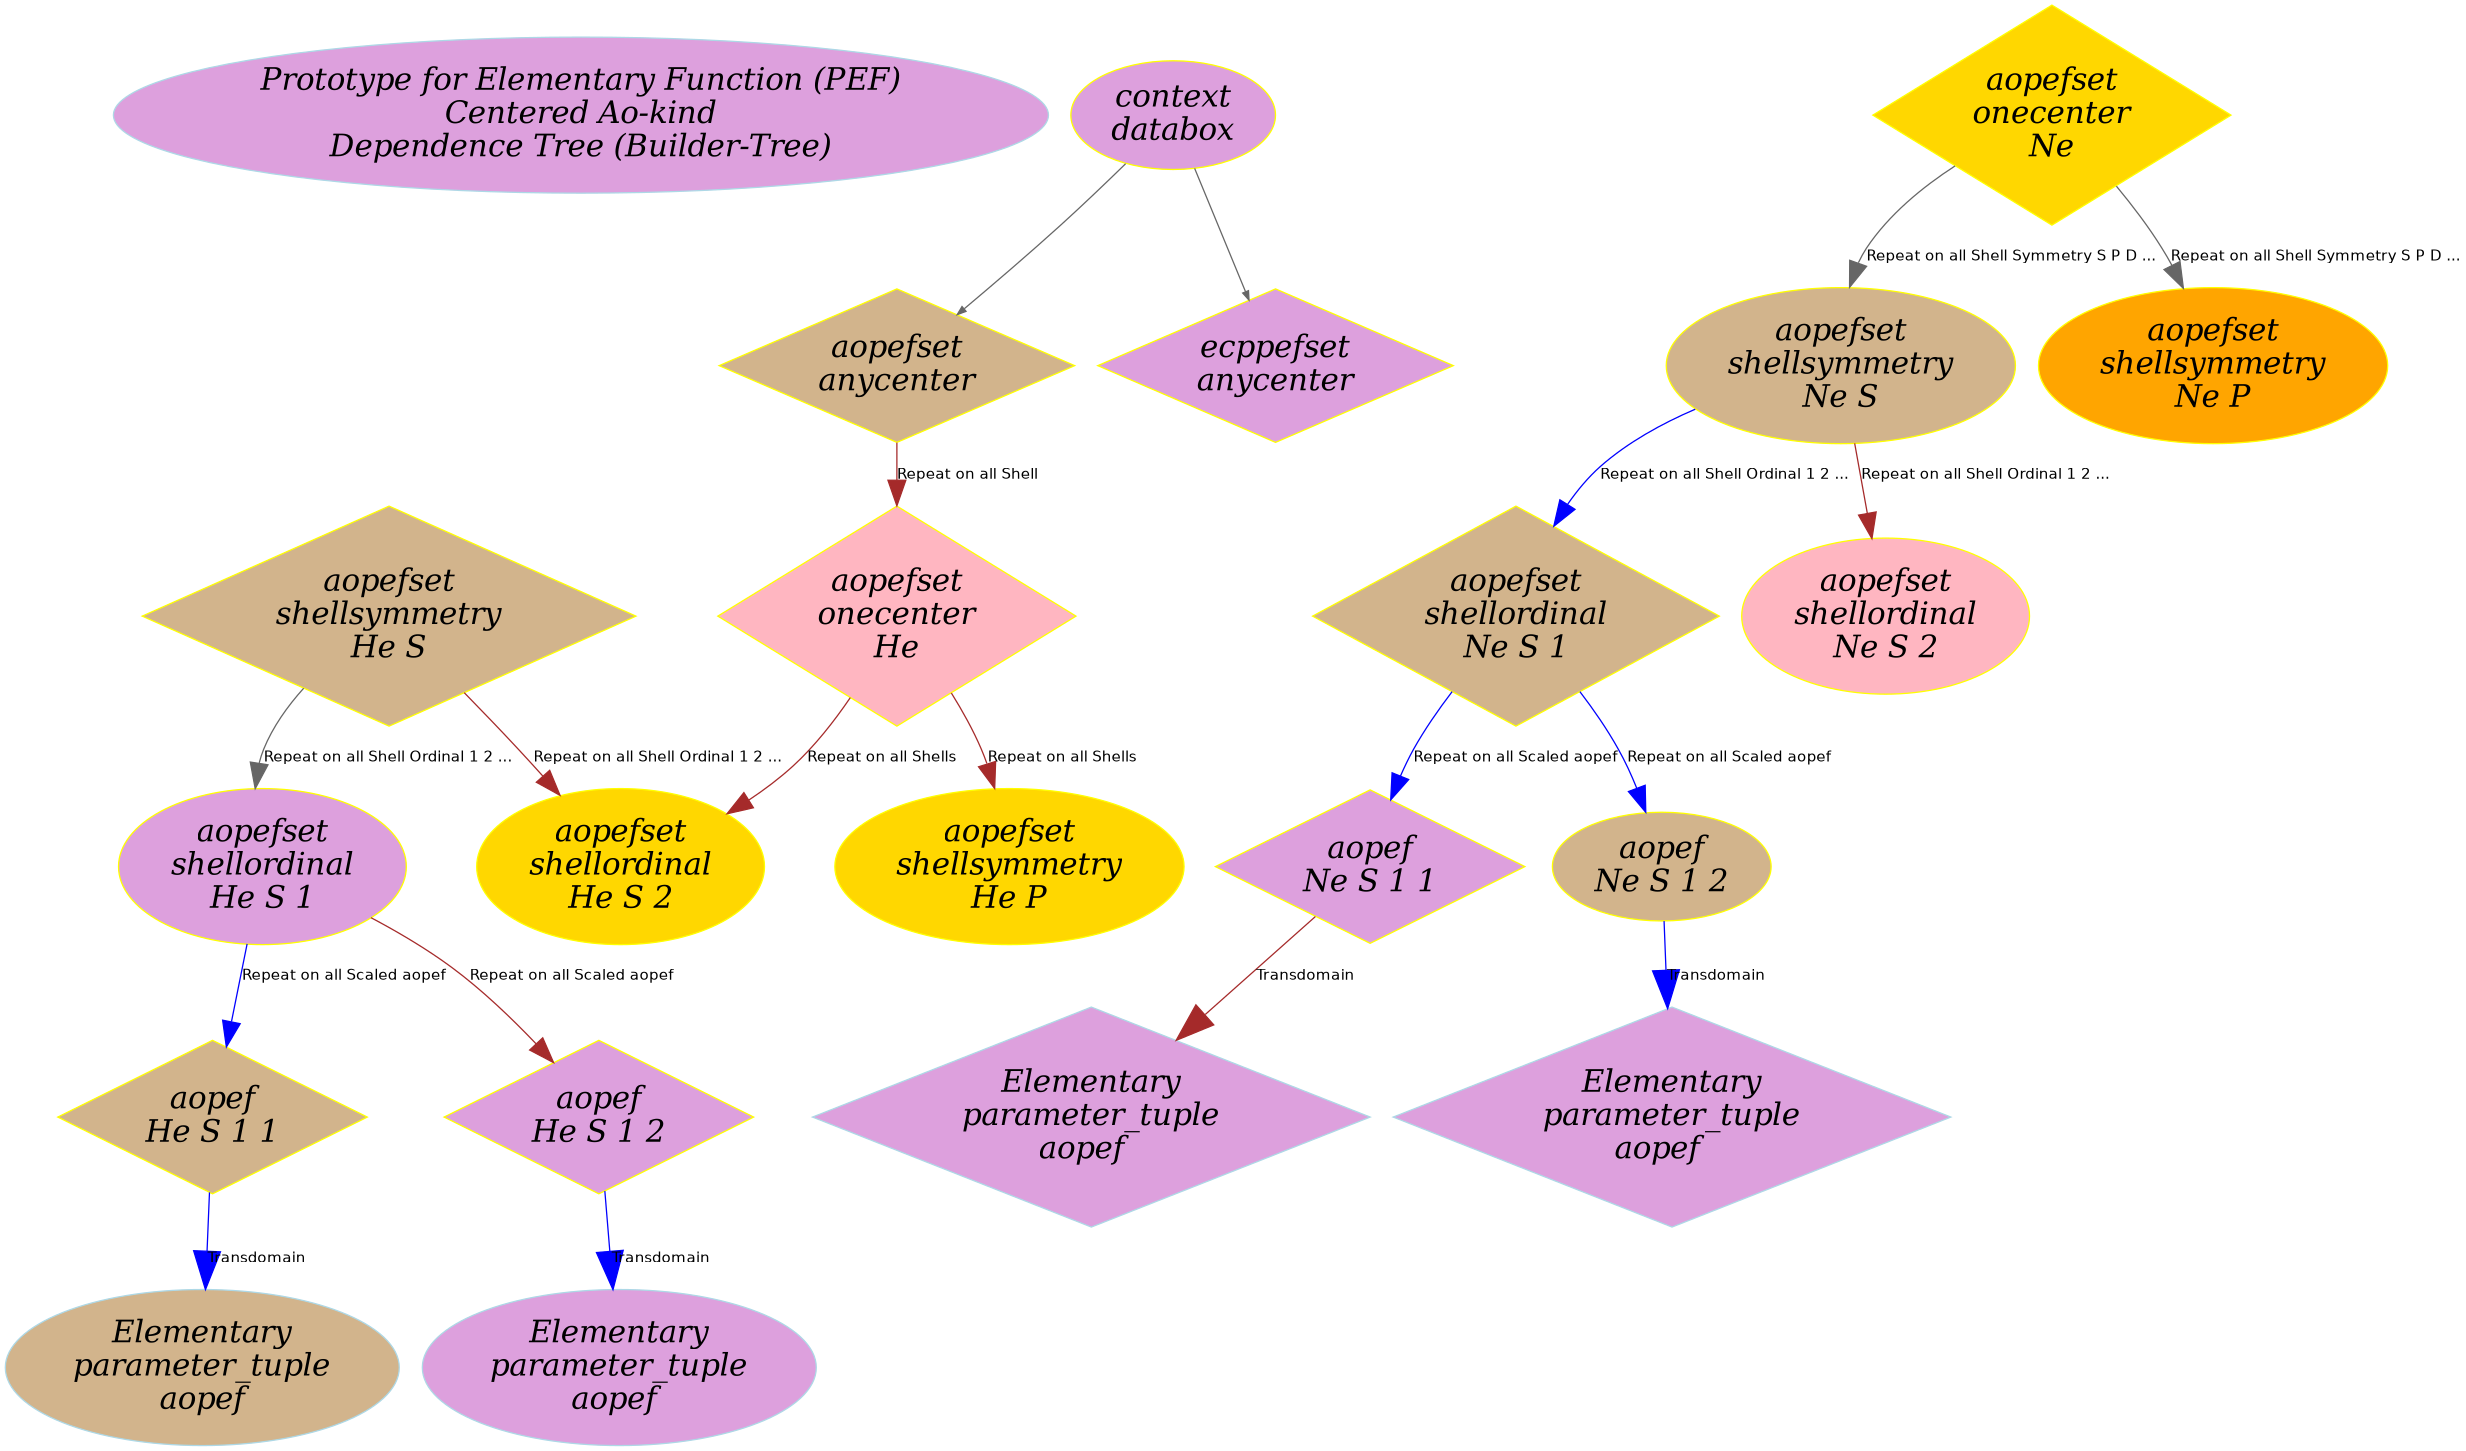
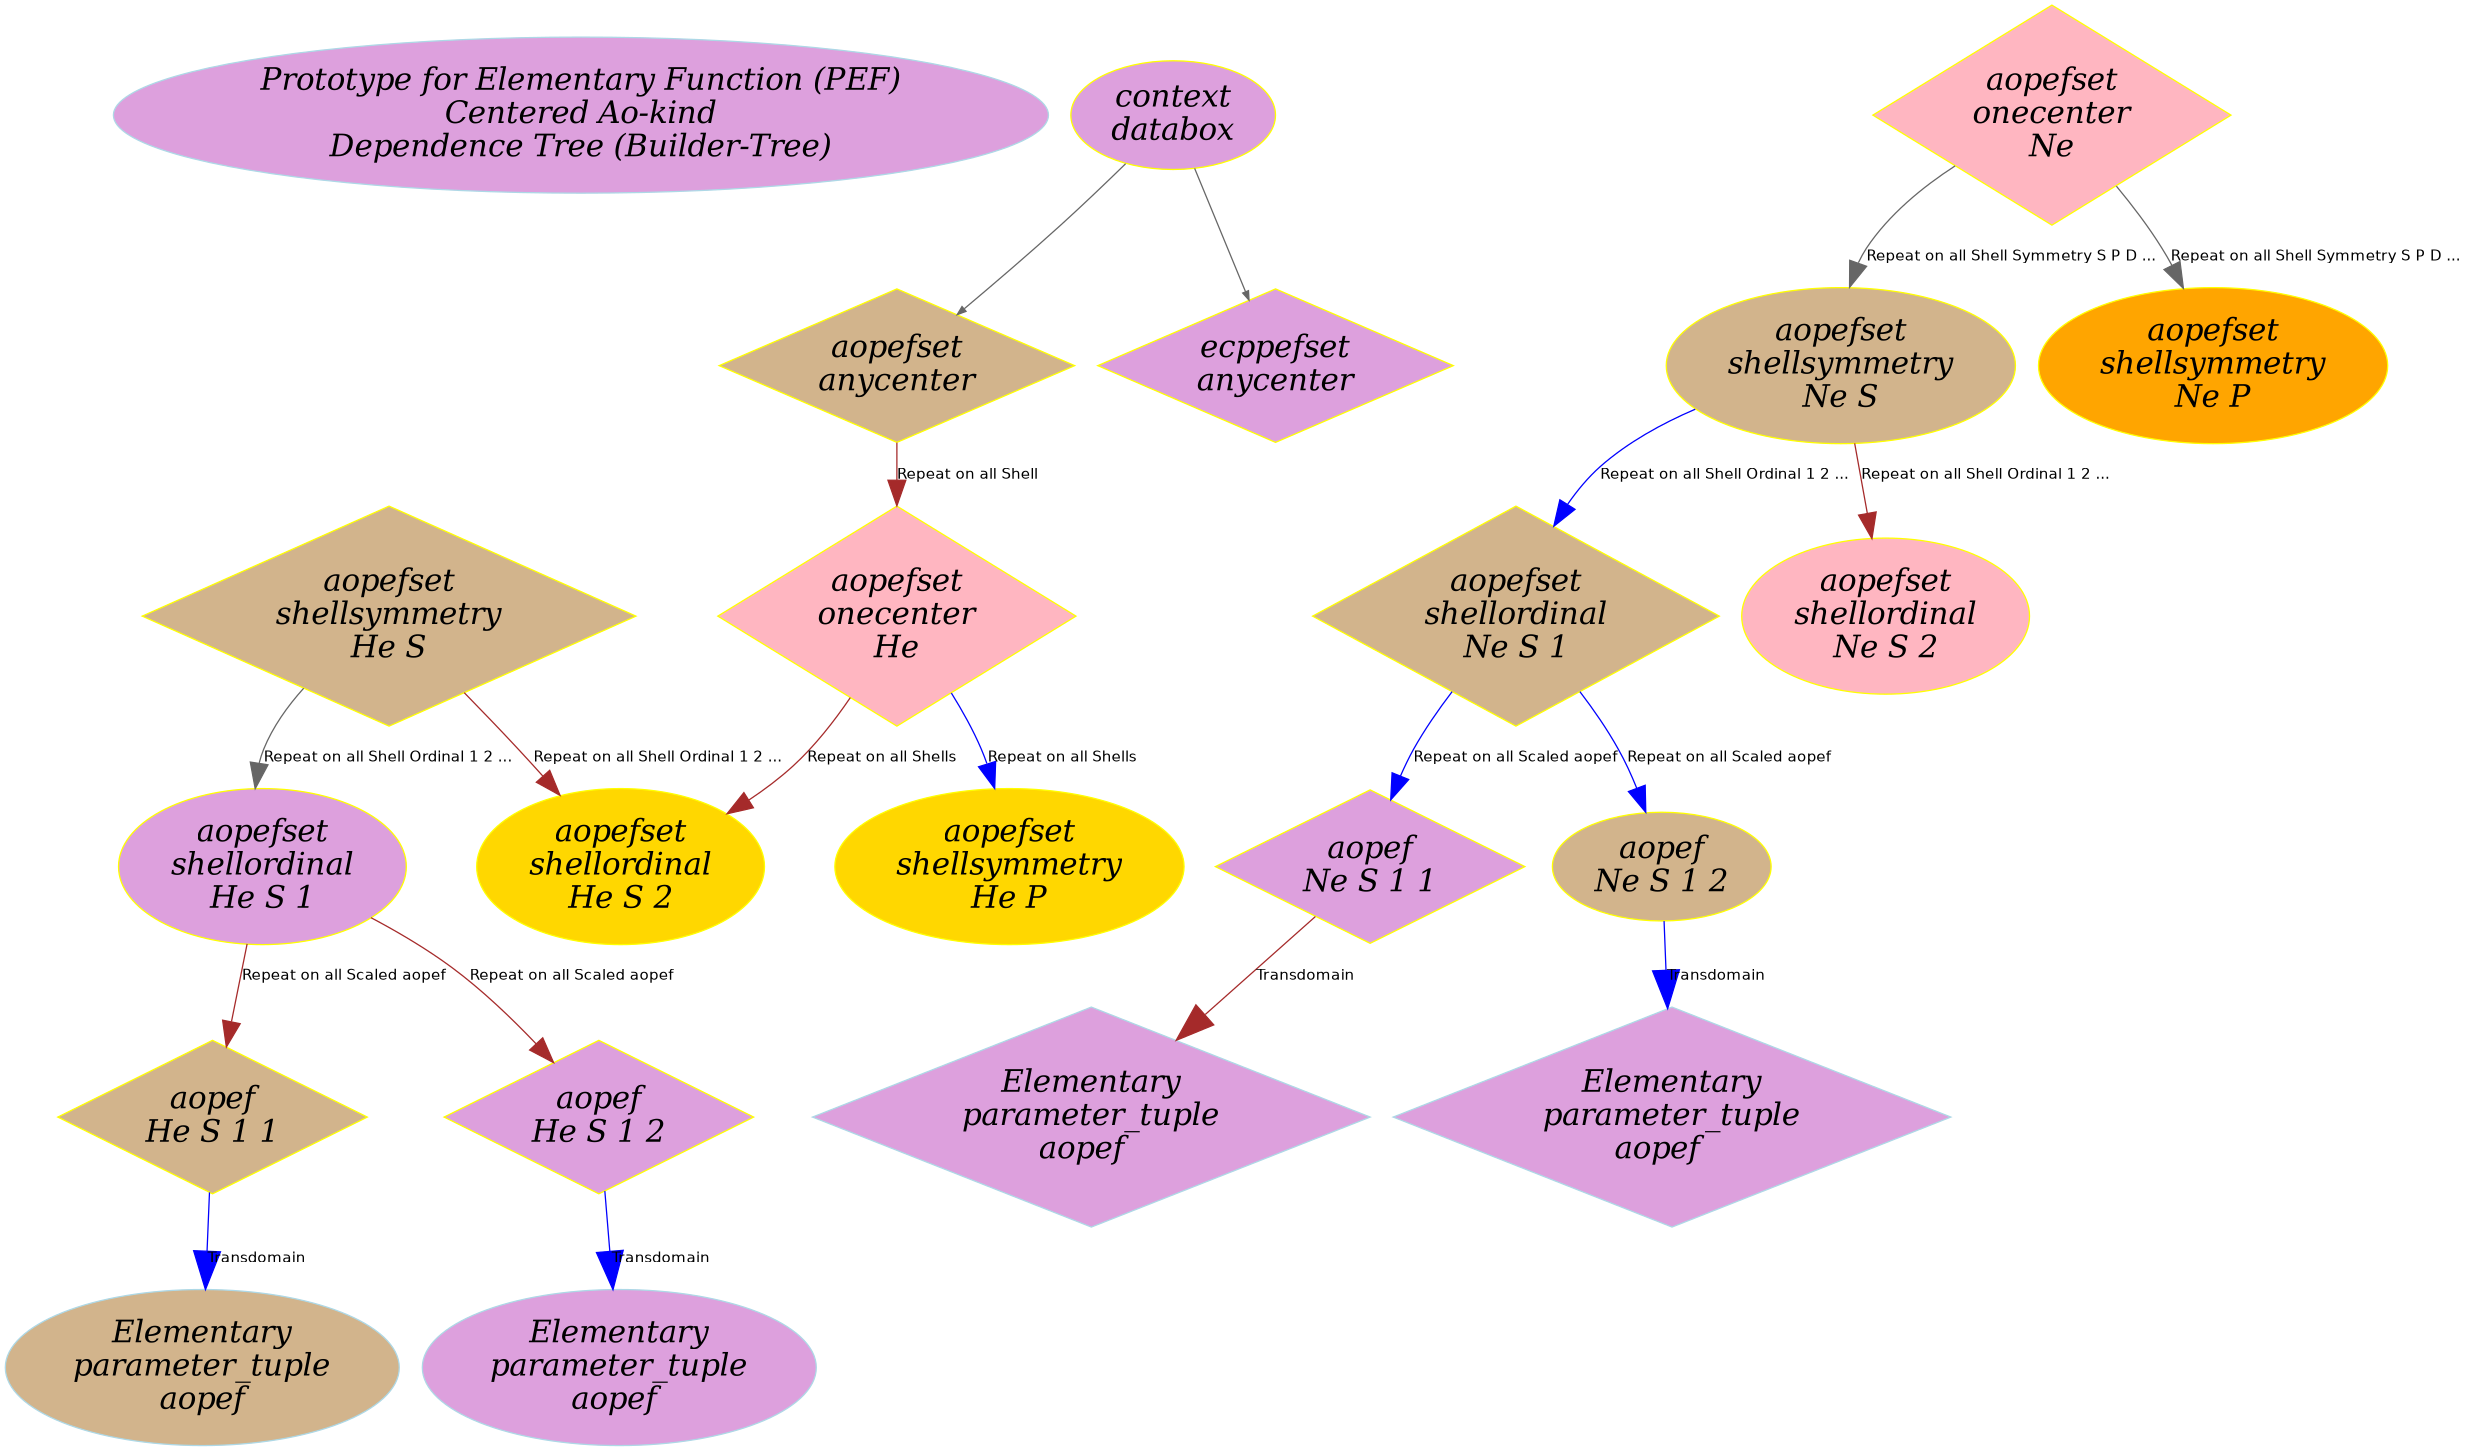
(2052, 115) -> (2052, 115)
(971, 727) -> (971, 727)
(239, 983) -> (239, 983)
